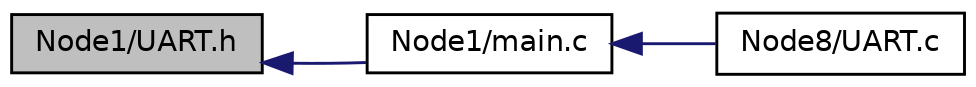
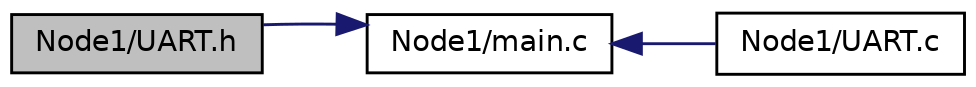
(841, 44) -> (841, 44)
(329, 63) -> (300, 24)
